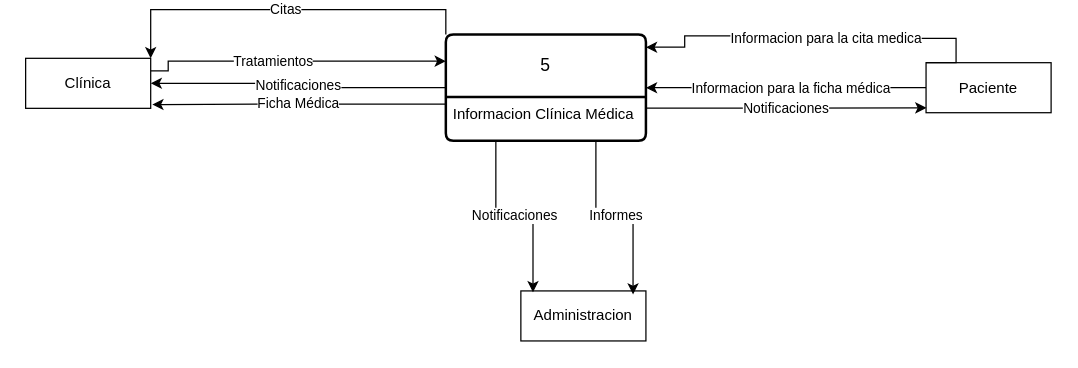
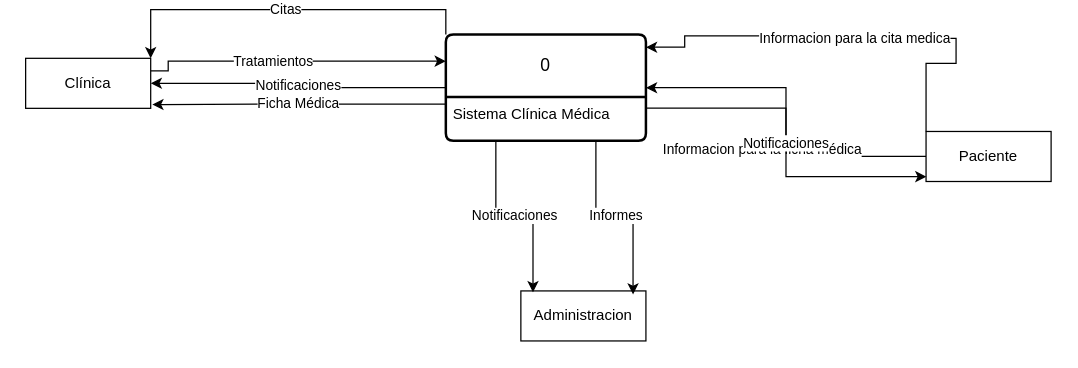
(546, 66) -> (546, 66)
(988, 88) -> (988, 156)
(551, 115) -> (534, 115)
